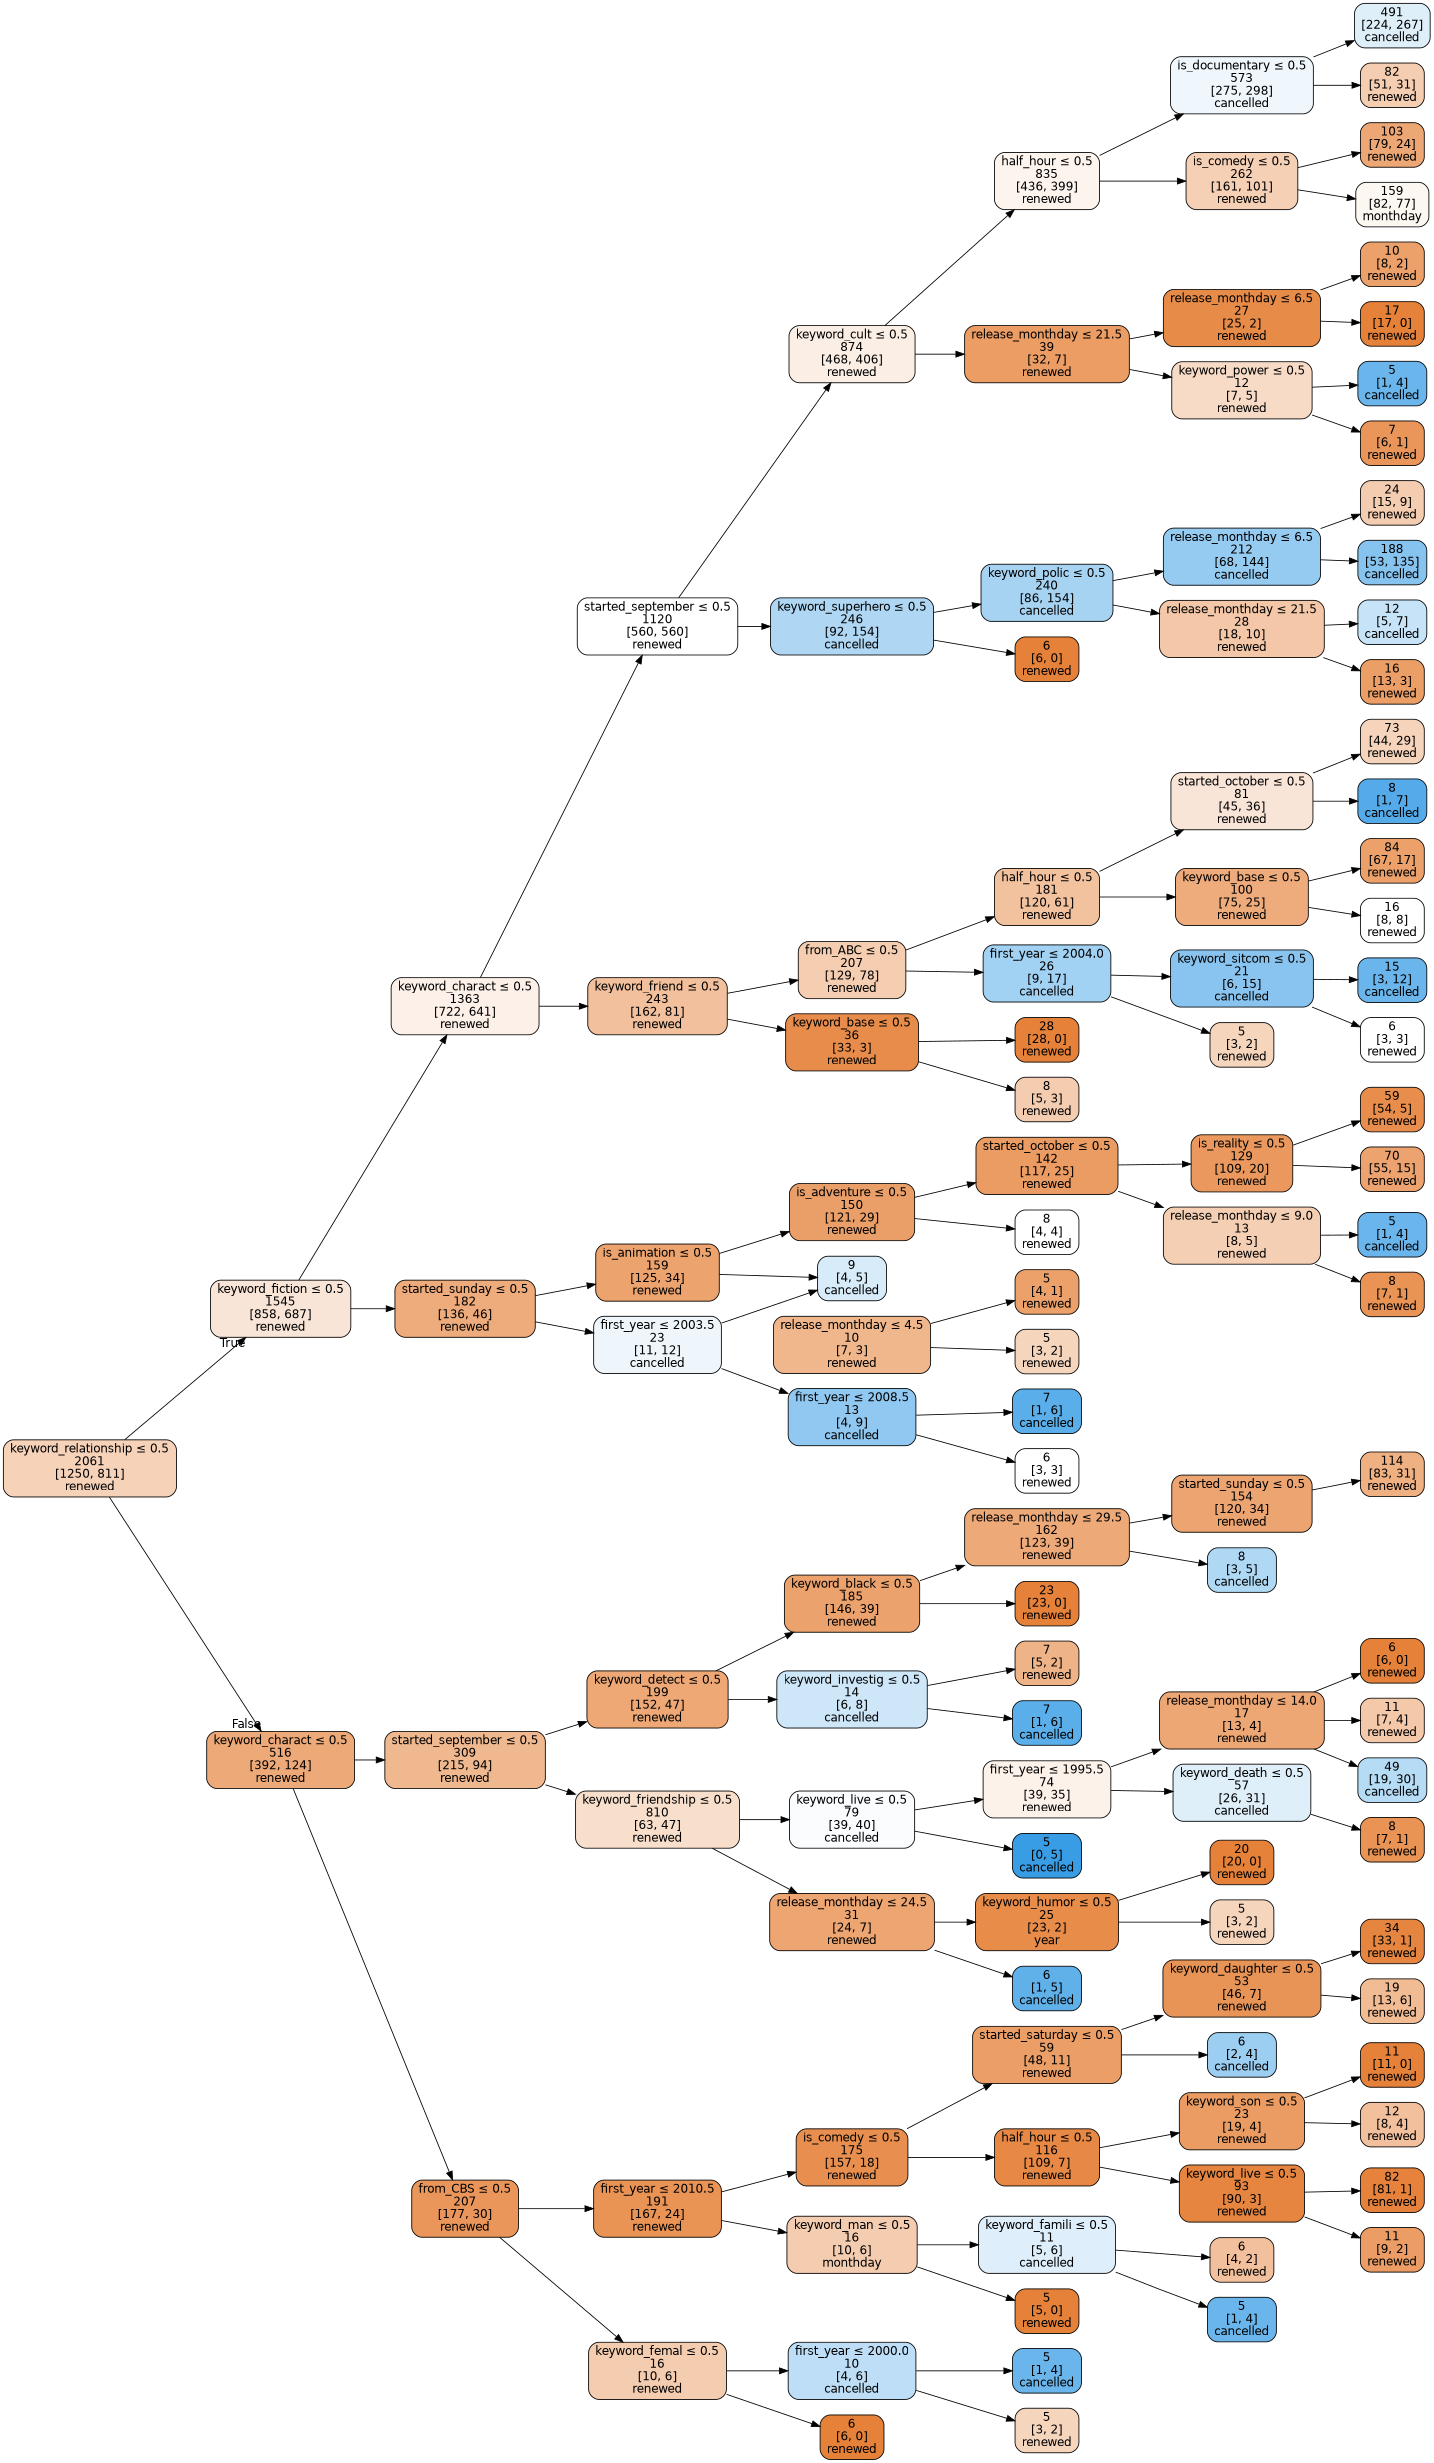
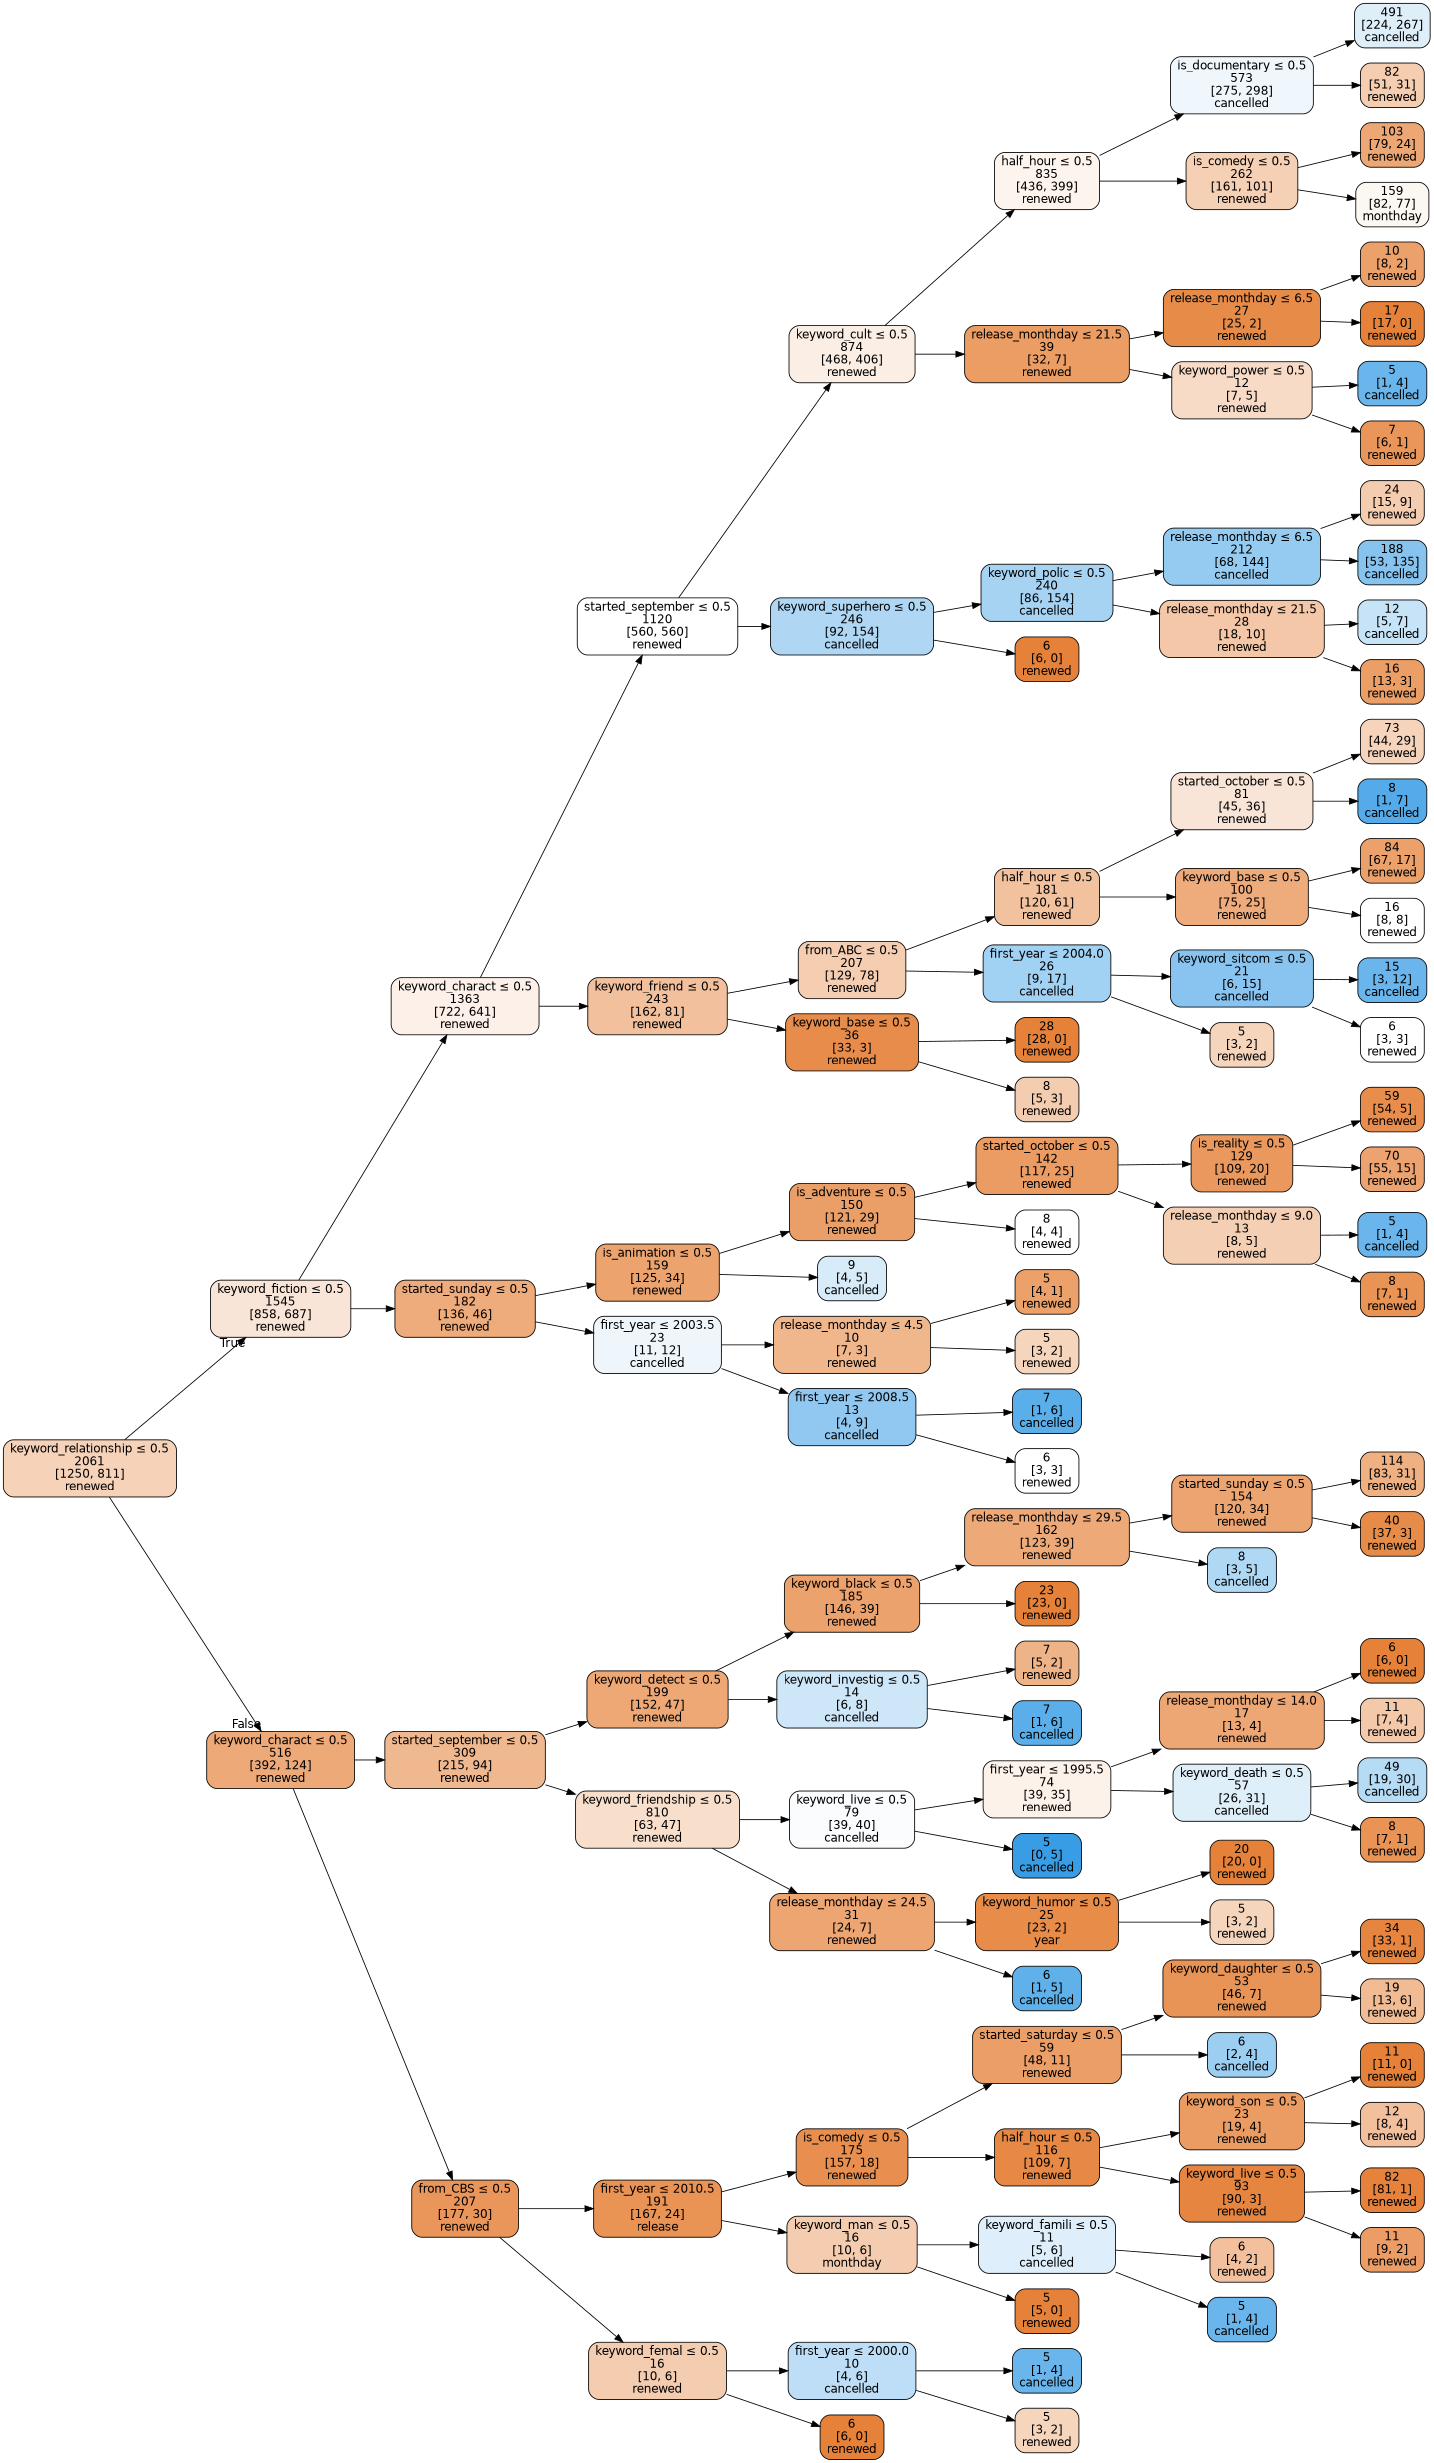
(765, 1308) -> (743, 1345)
none -> (1392, 1534)
(1332, 1756) -> (1330, 1785)
(658, 2227) -> (658, 2227)
